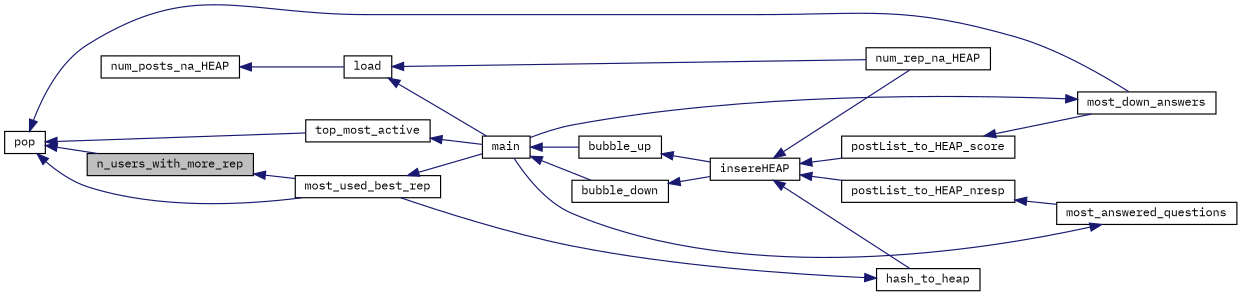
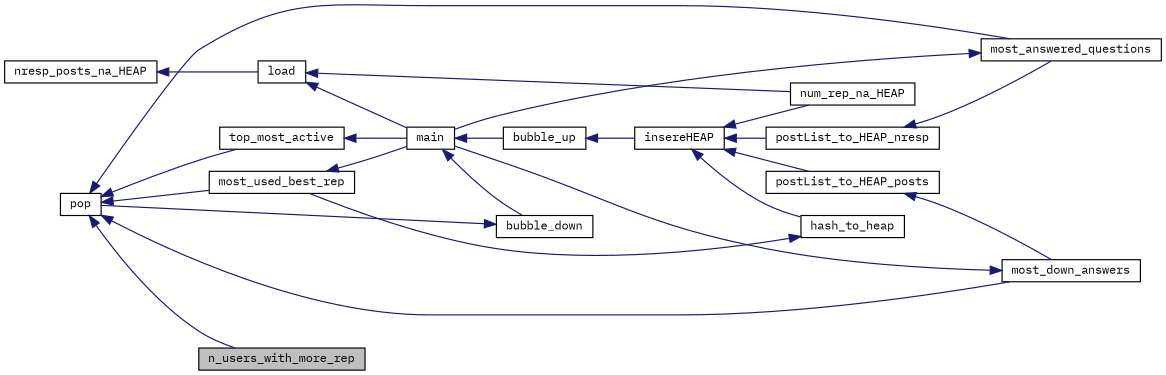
none -> (517, 6)
(170, 67) -> (81, 72)
(928, 147) -> (853, 182)
(280, 177) -> none
(695, 179) -> (293, 215)
